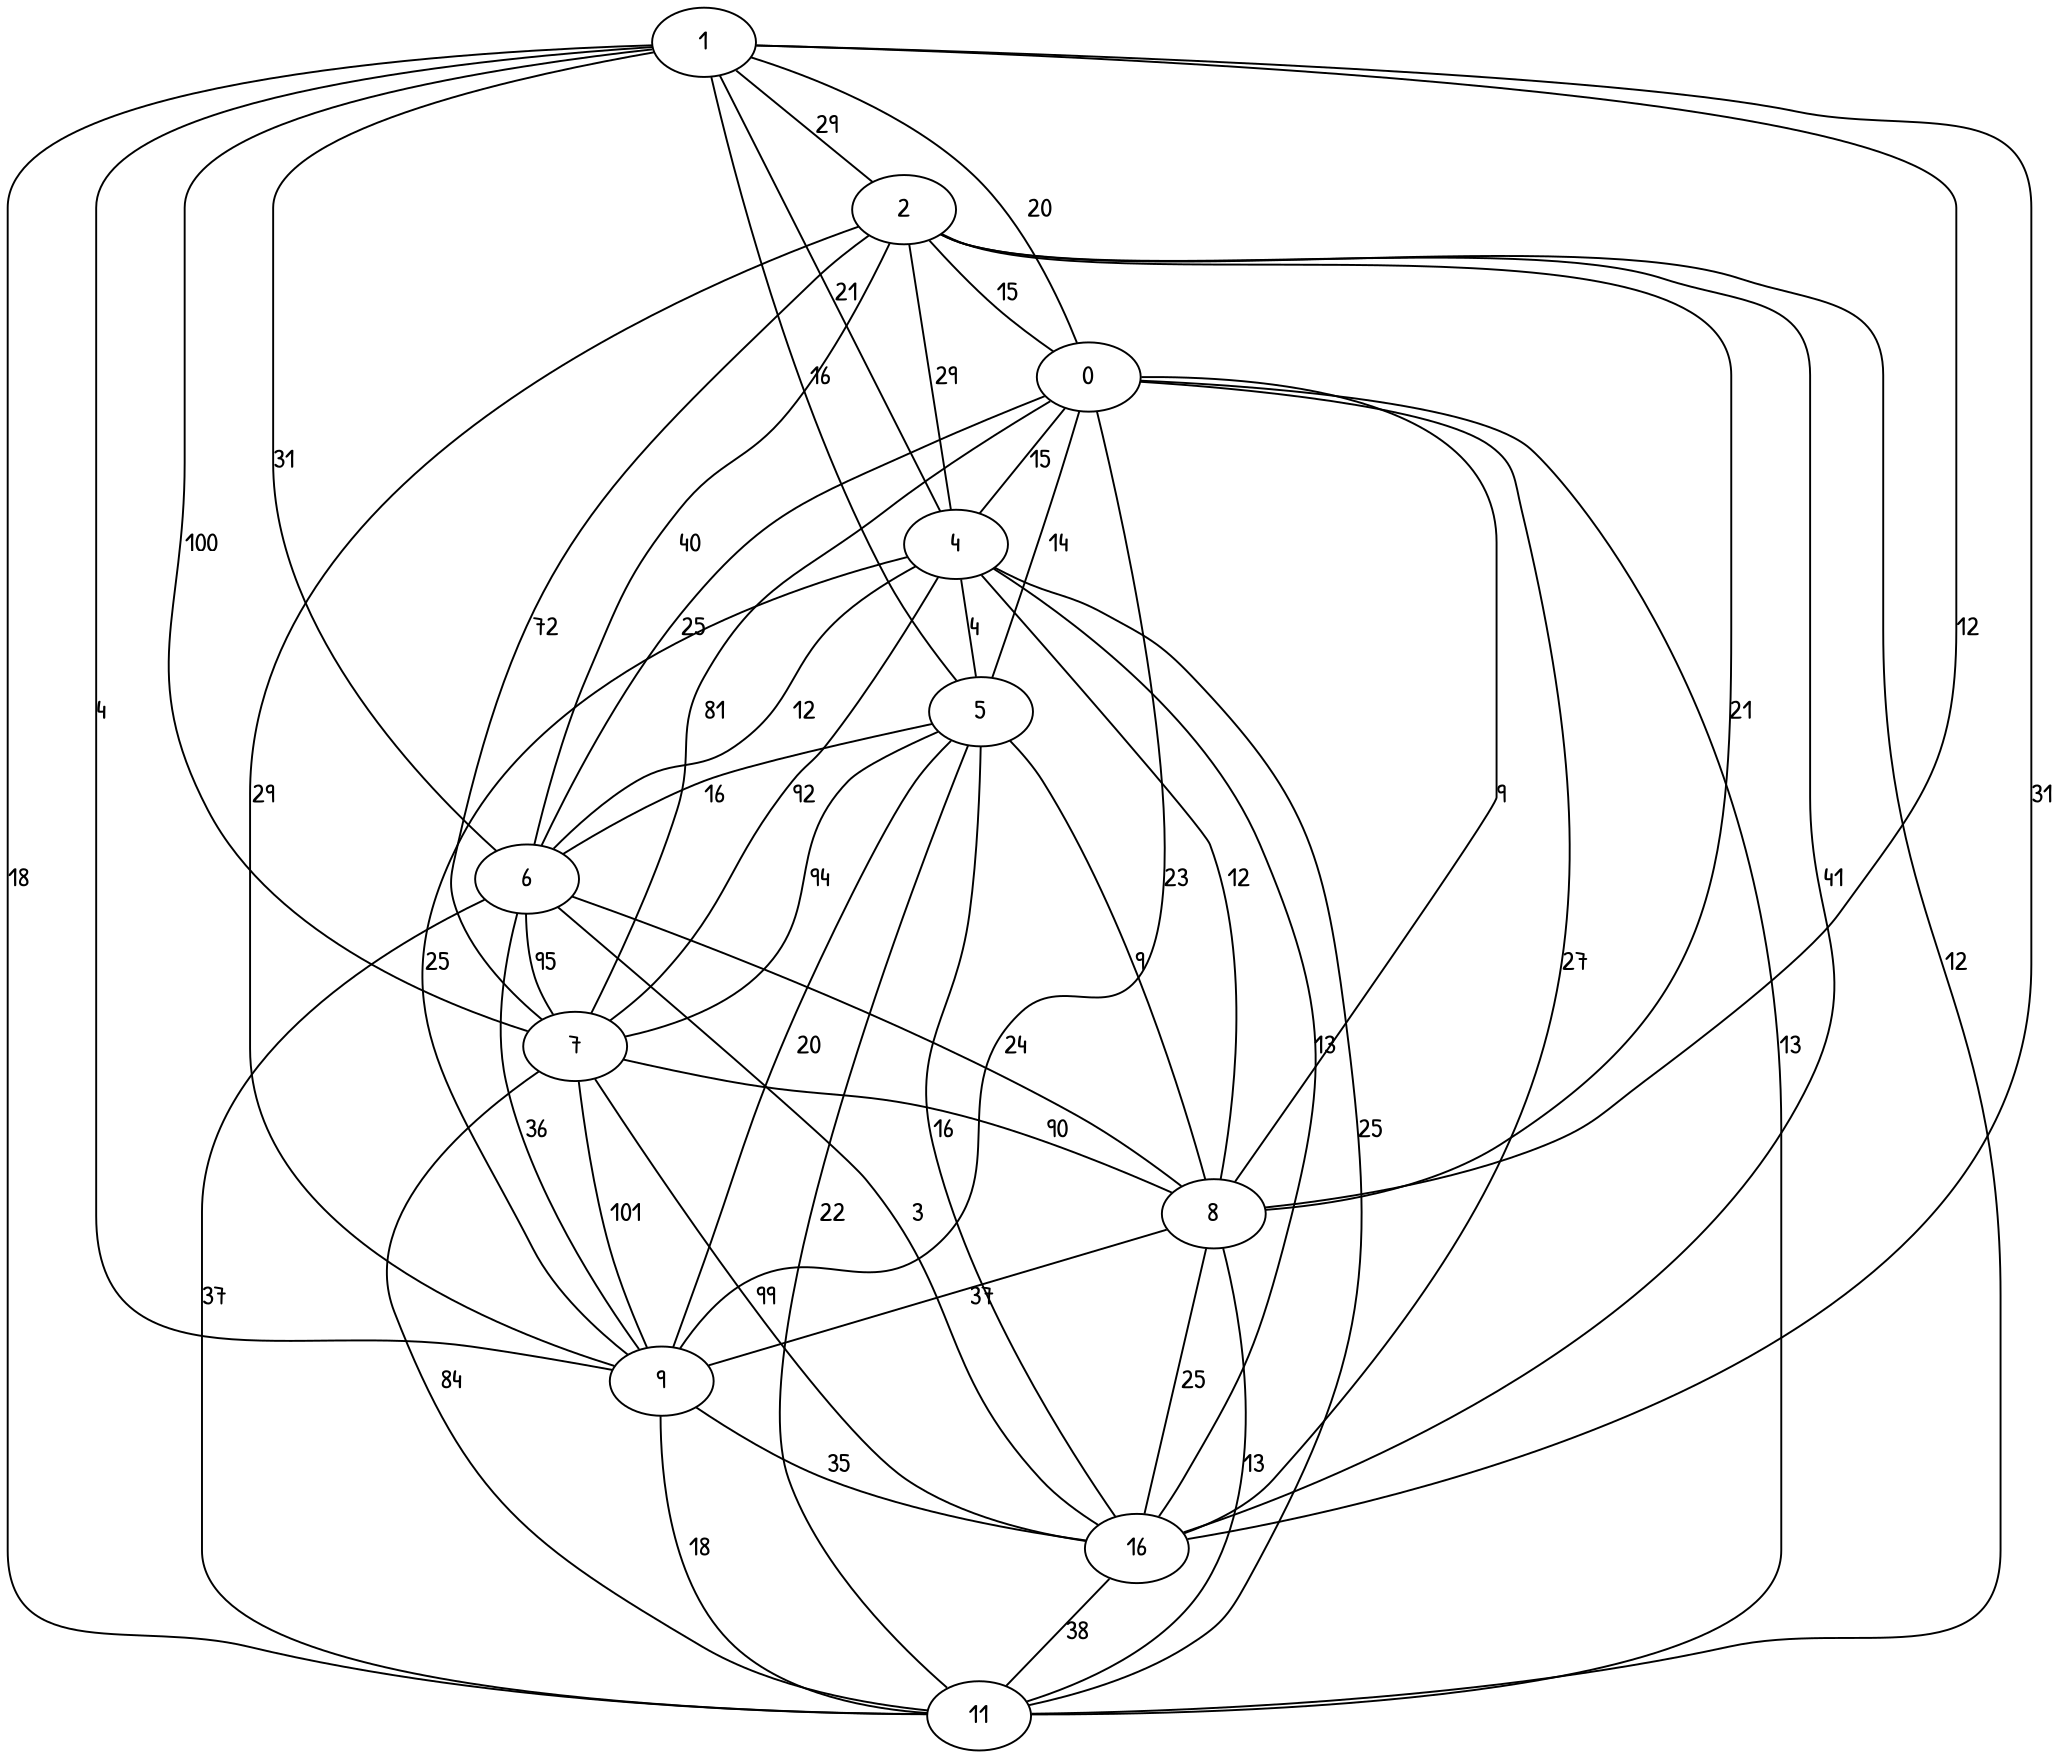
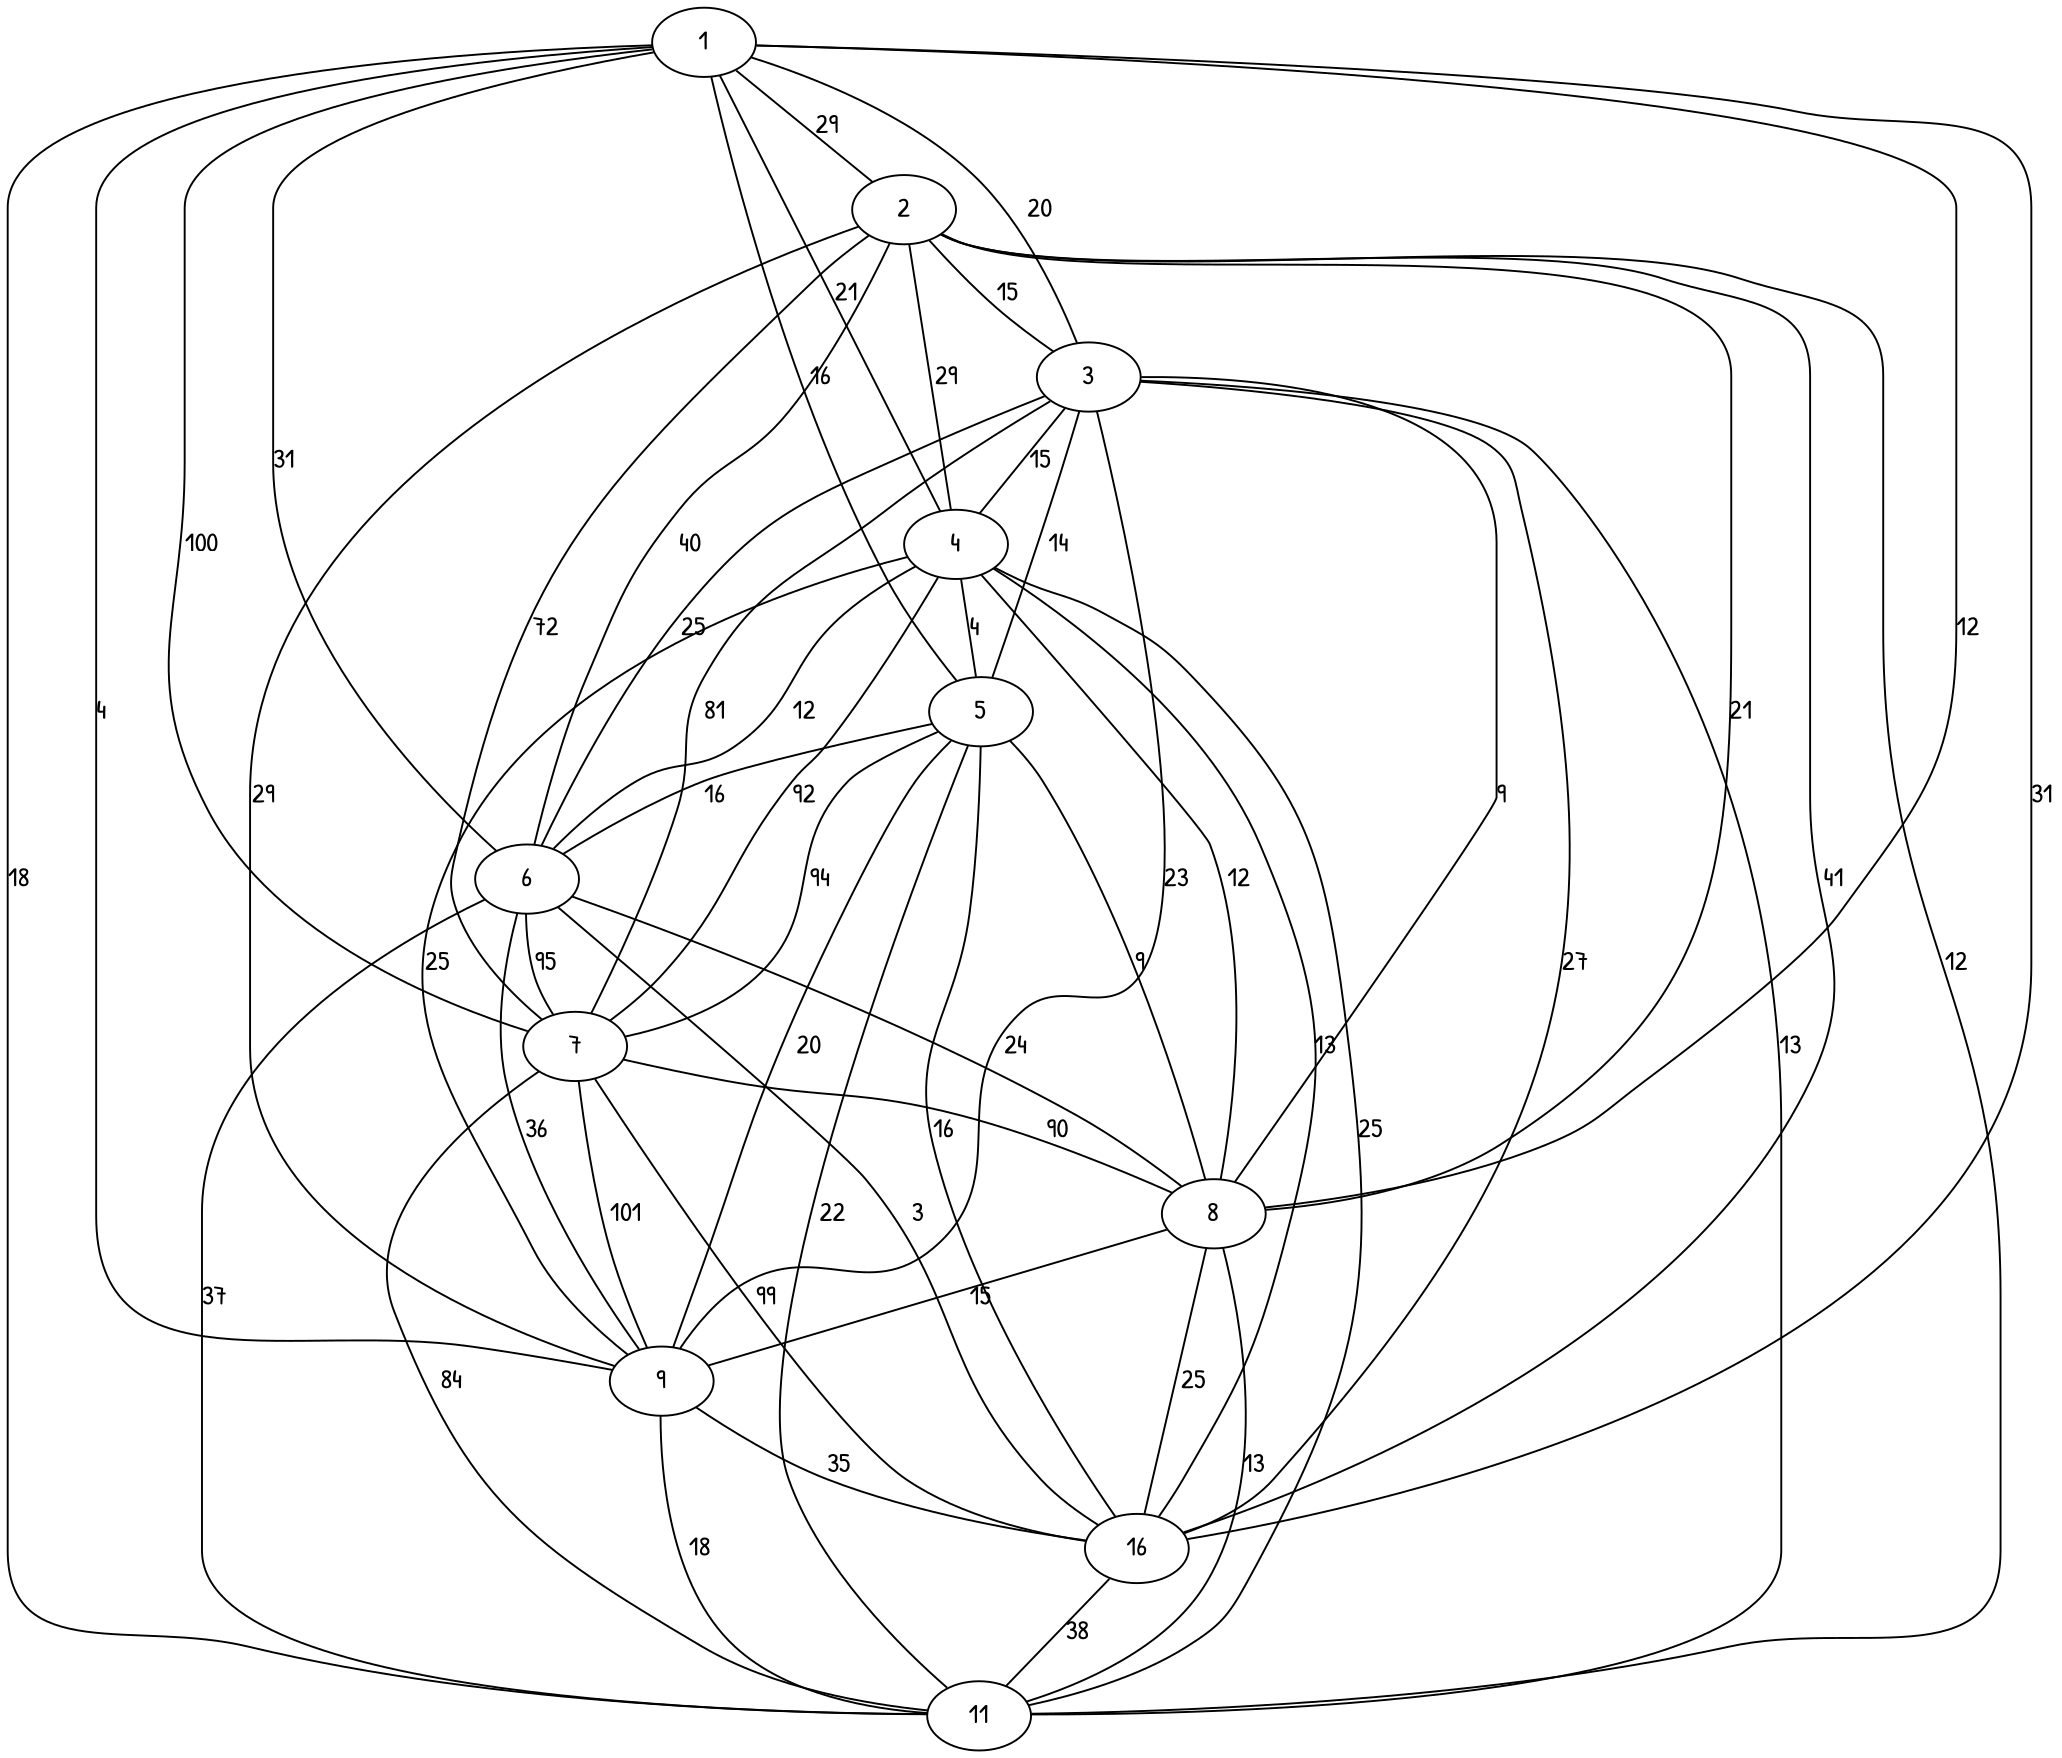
(1089, 377) -> (1089, 377)
(982, 1297) -> (981, 1297)
